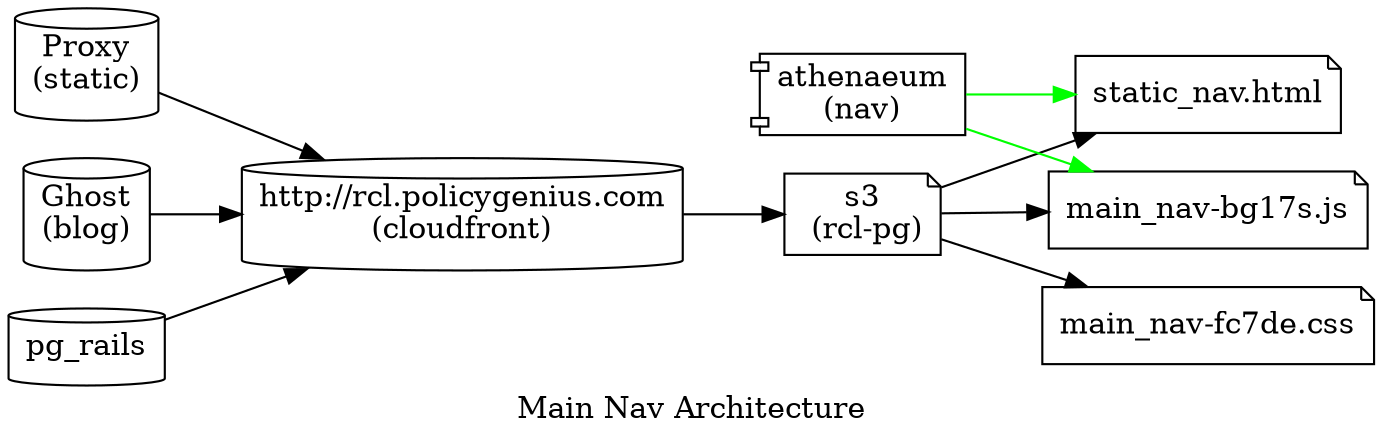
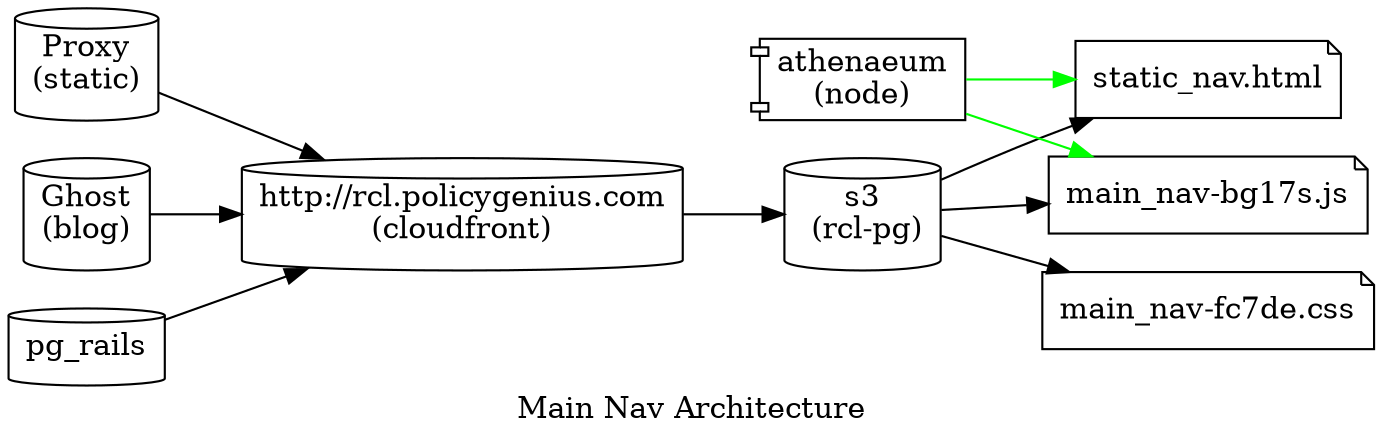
(863, 94) -> (863, 79)
(863, 214) -> (863, 214)
